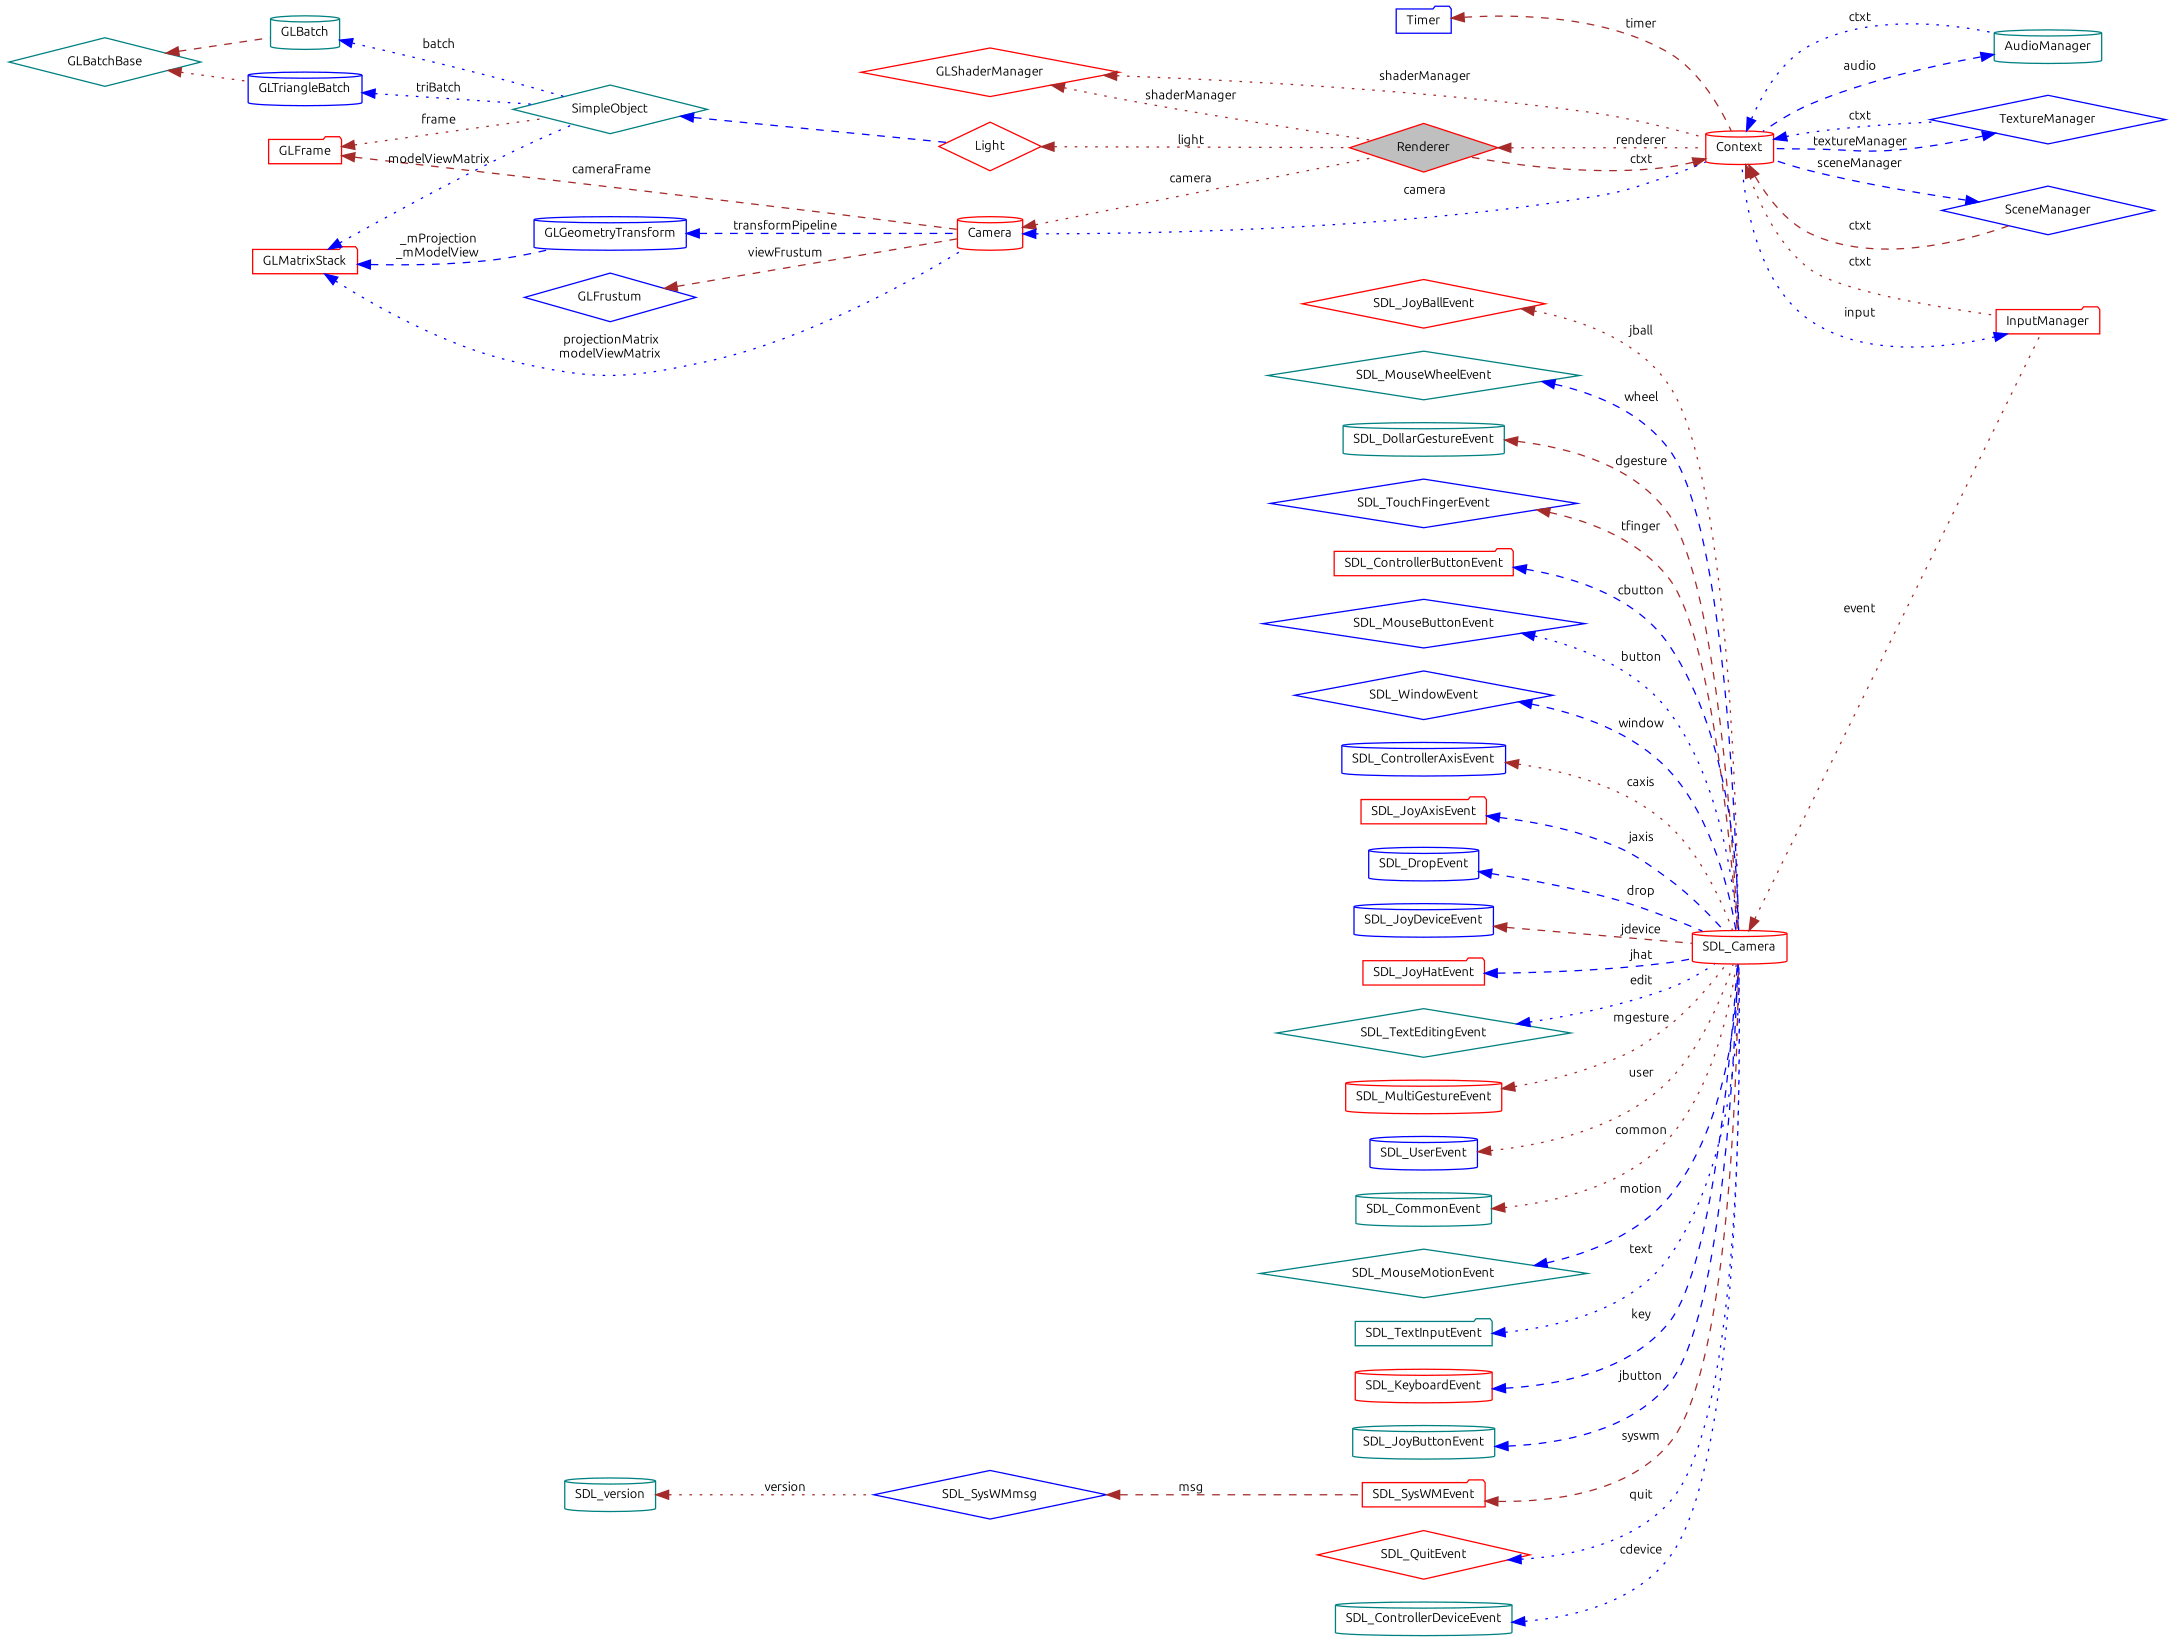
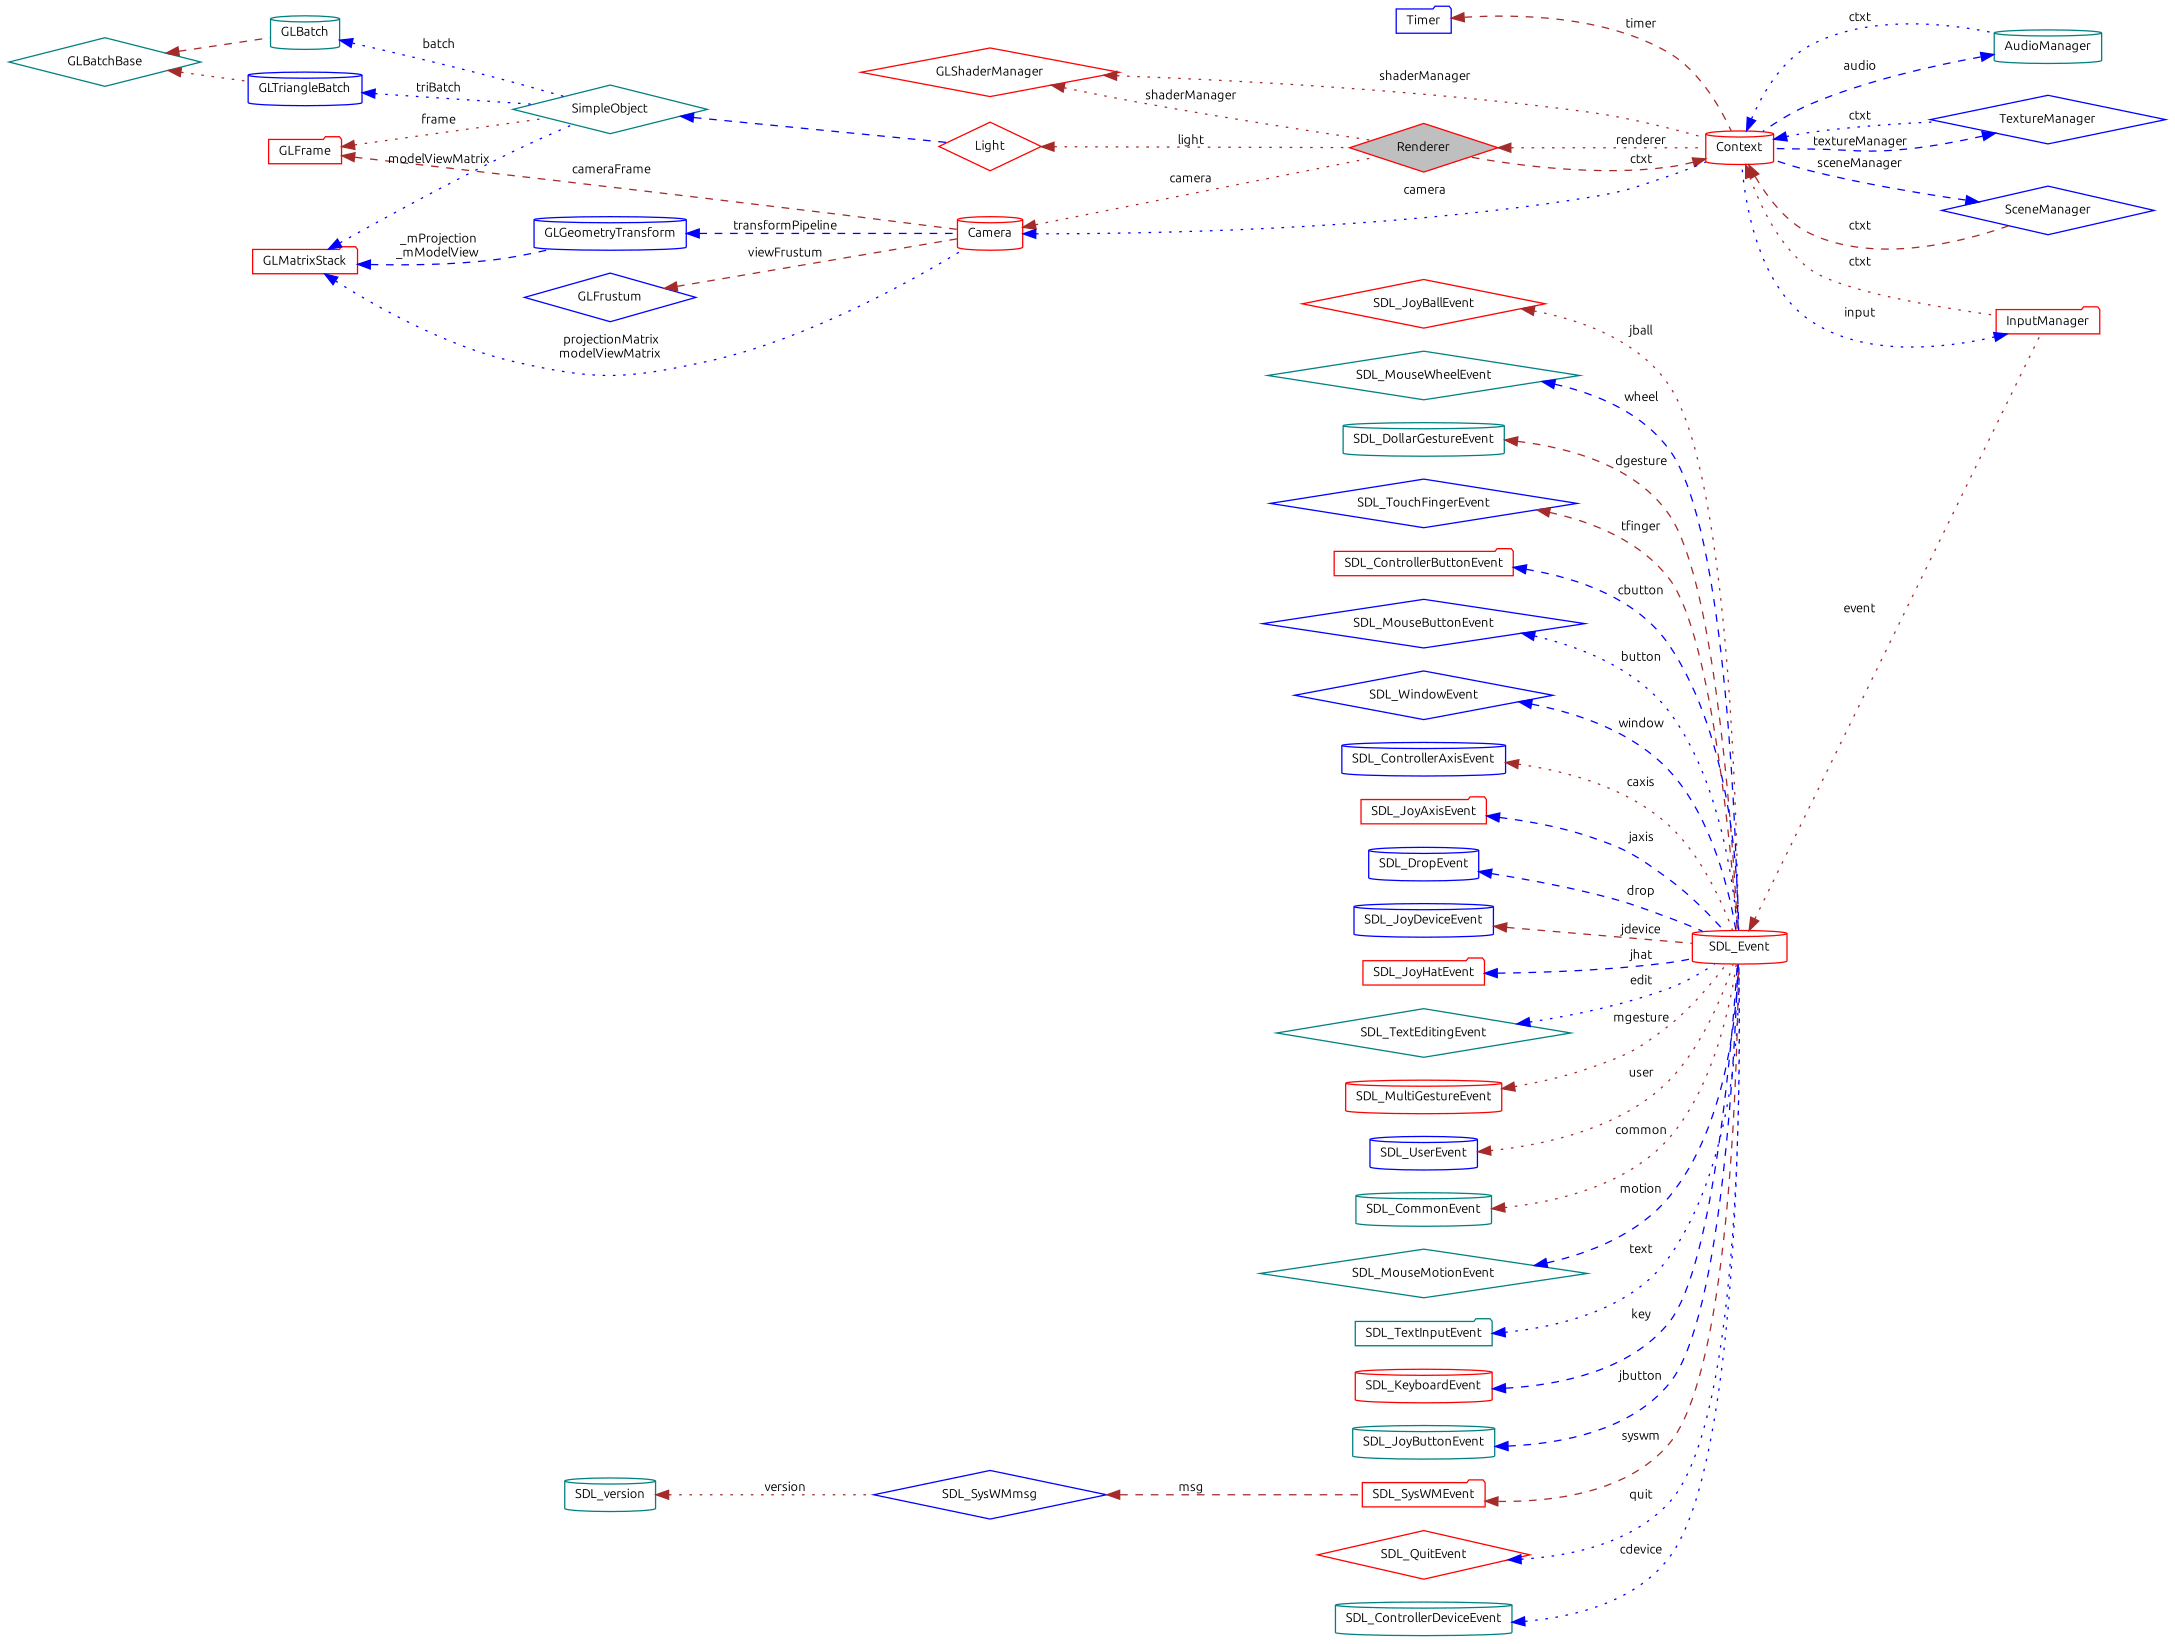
(1740, 947) -> (1740, 947)
